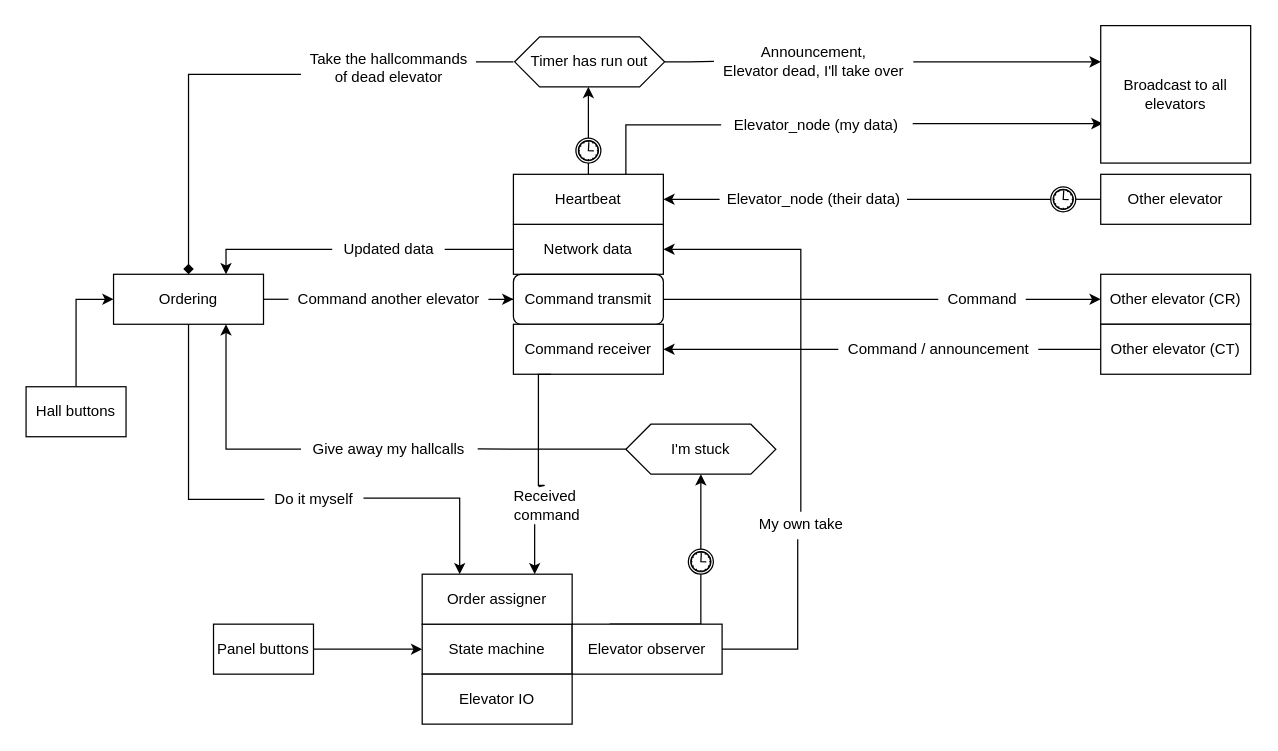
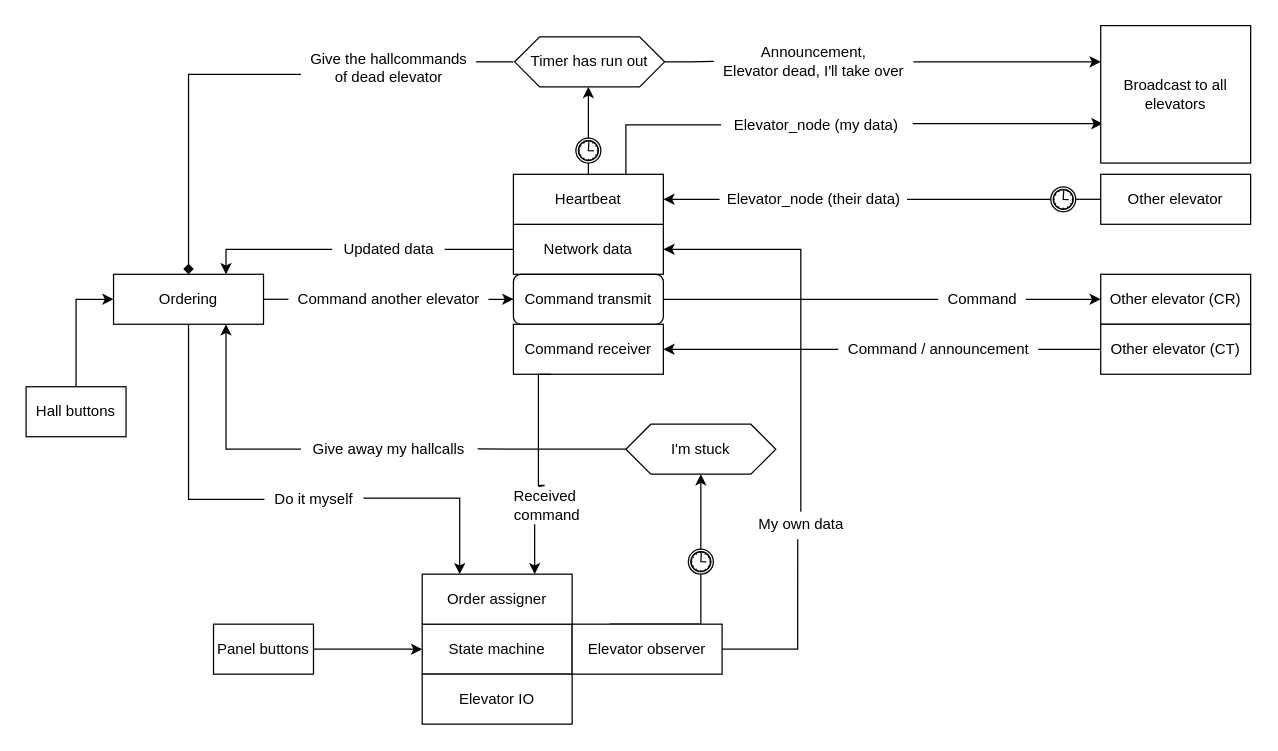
(389, 68) -> (389, 68)
(801, 524) -> (801, 524)
